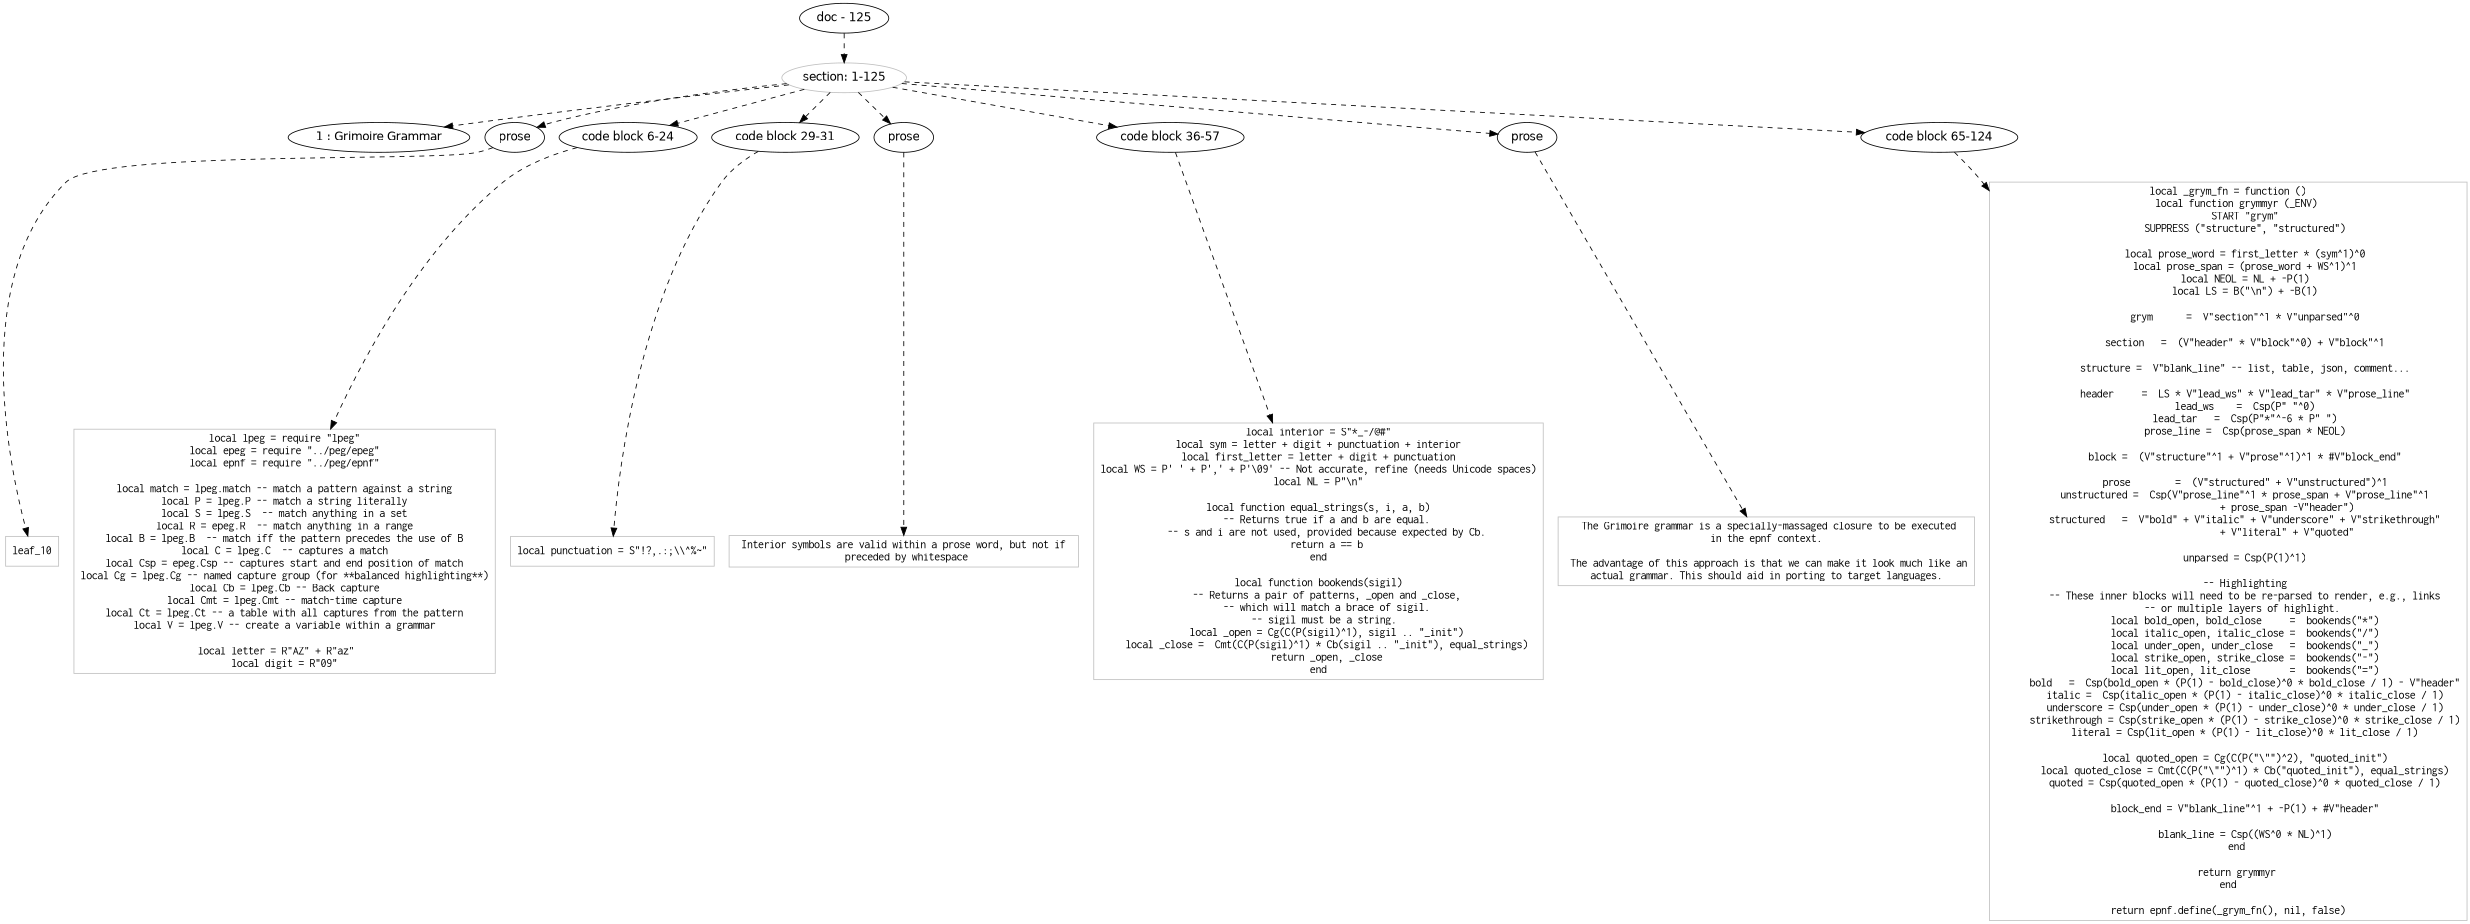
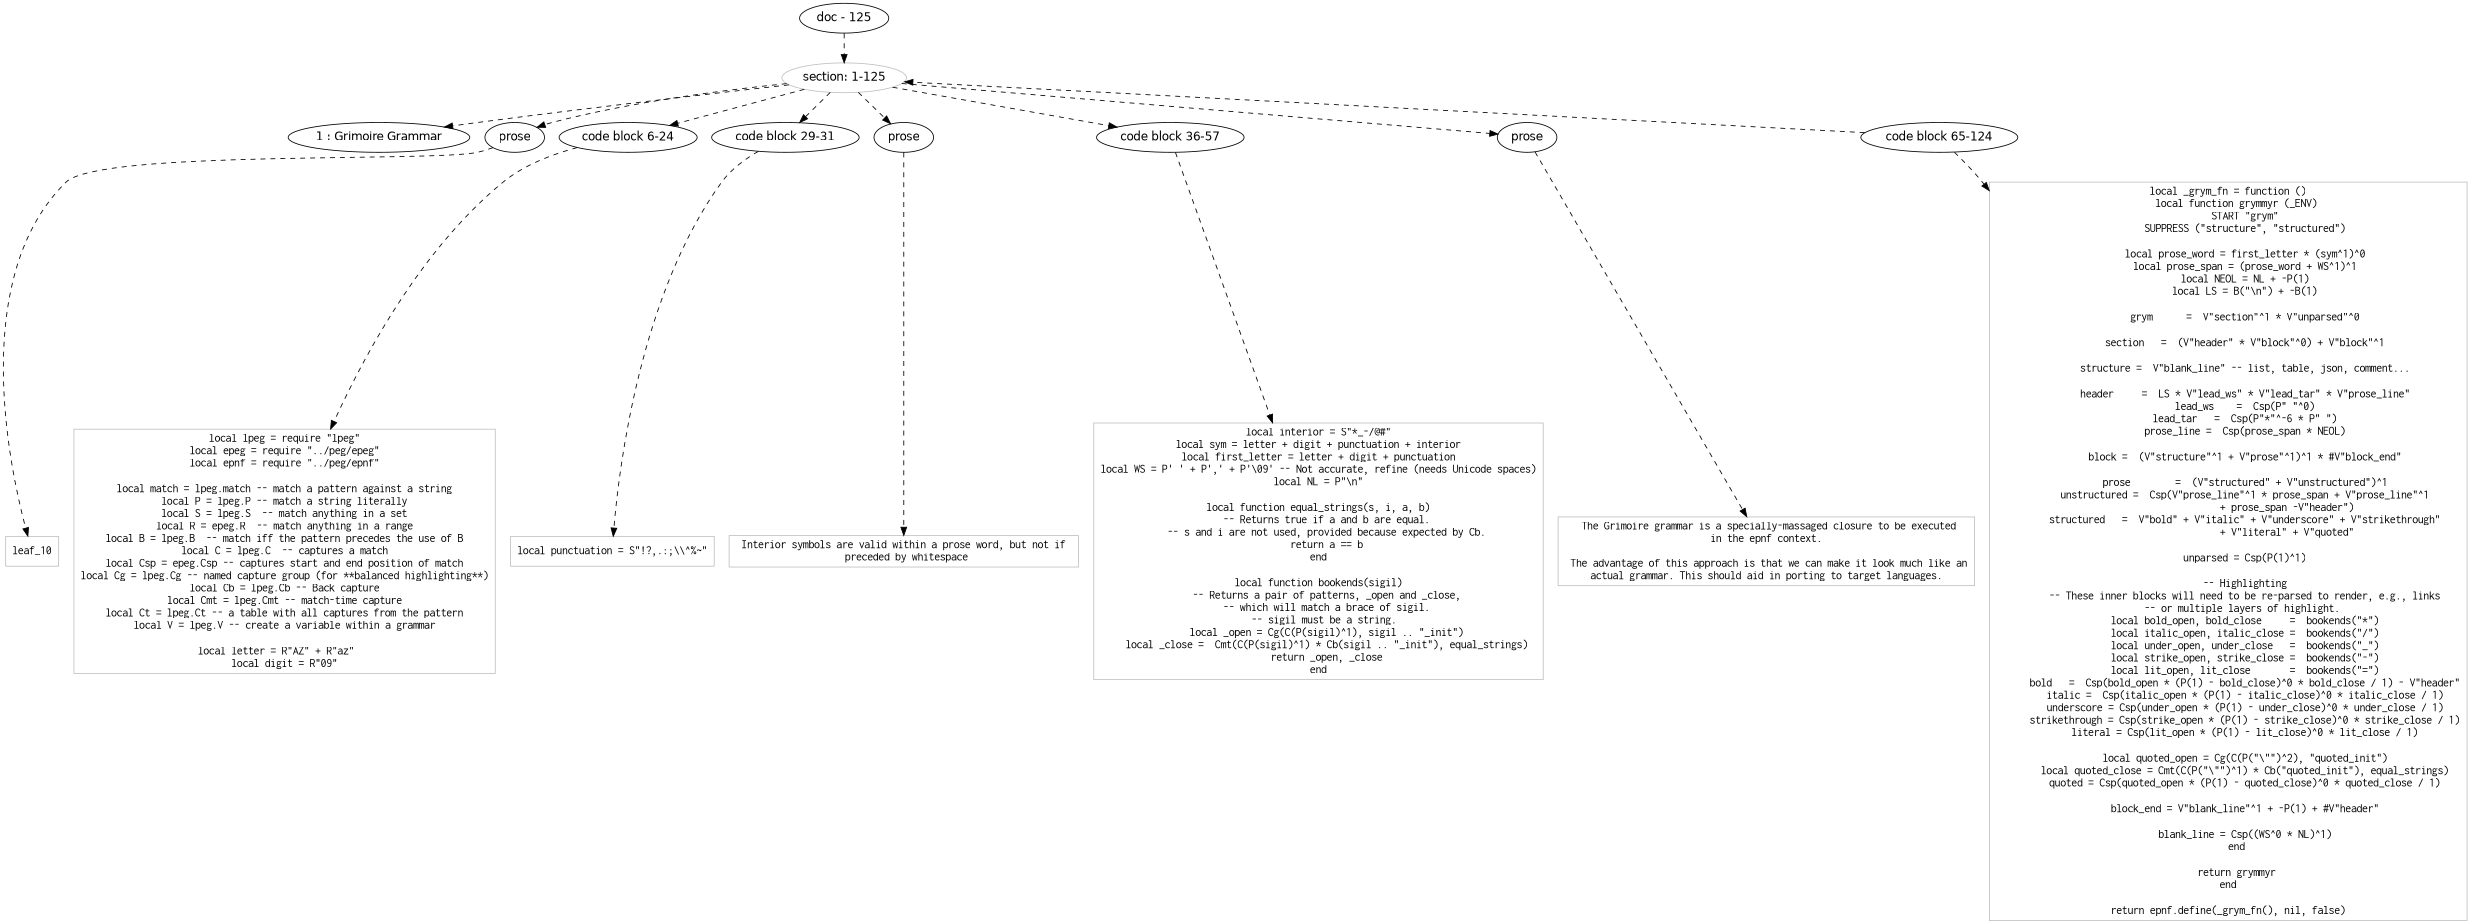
(1380, 107) -> (1389, 107)
